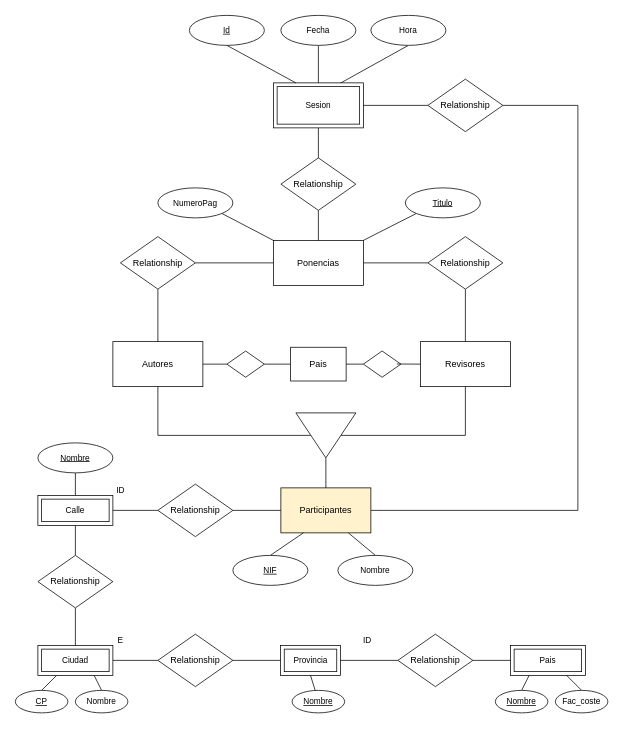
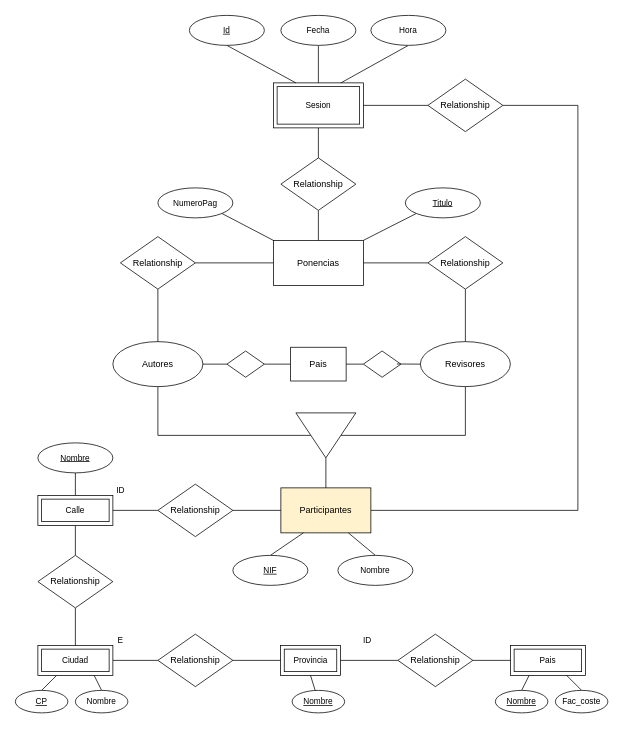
(158, 364) -> (158, 364)
(465, 364) -> (465, 364)
